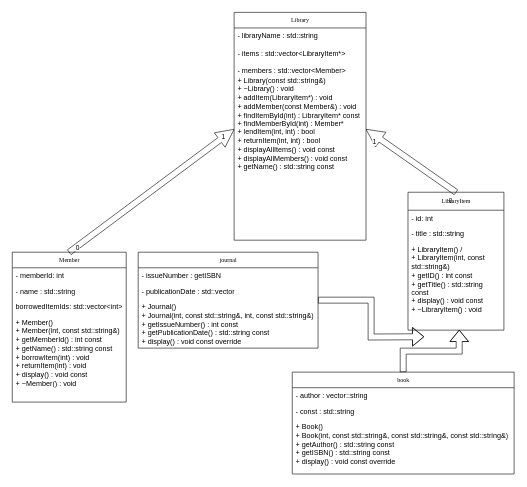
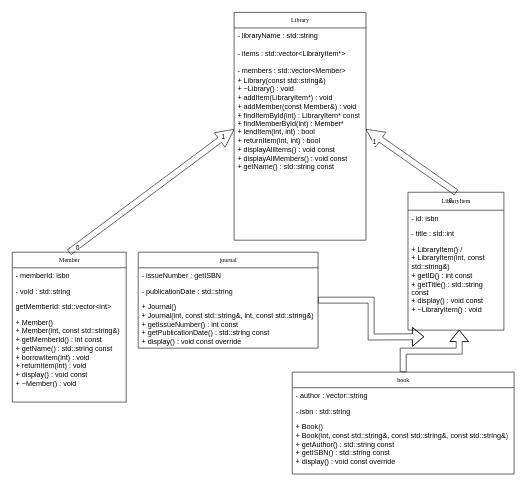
(426, 219) -> (428, 219)
(446, 234) -> (440, 234)
(42, 276) -> (44, 276)
(50, 292) -> (49, 292)
(196, 292) -> (195, 292)
(70, 312) -> (70, 308)
(332, 412) -> (329, 412)
